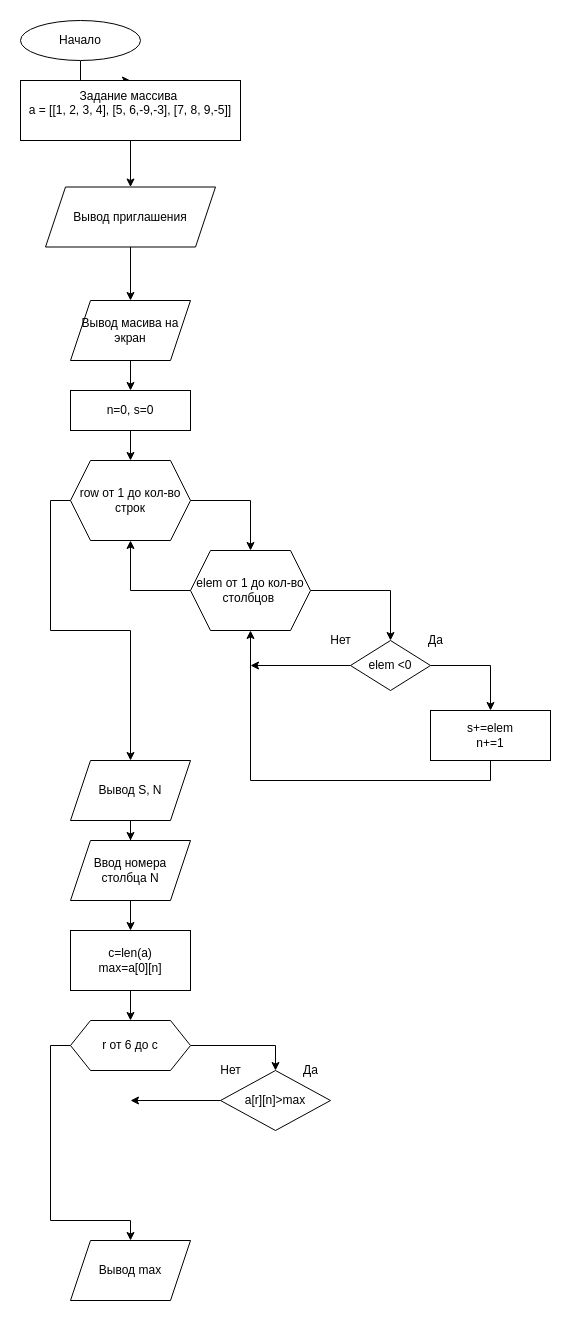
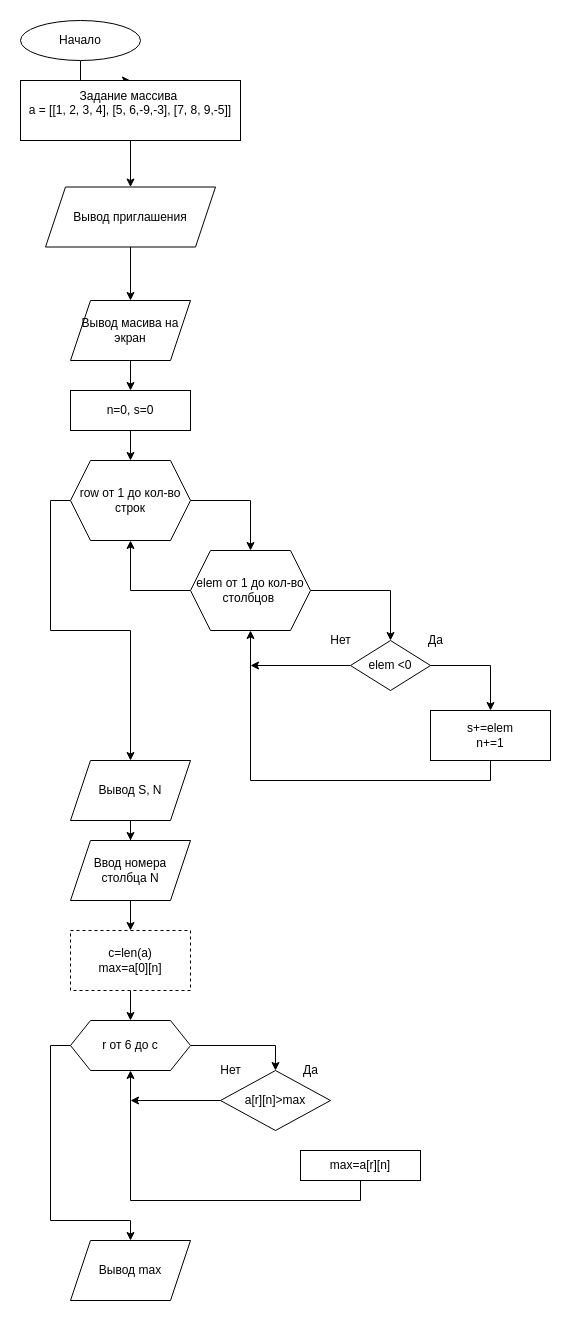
(131, 961) -> (131, 961)
none -> (361, 1166)
none -> (195, 1201)
